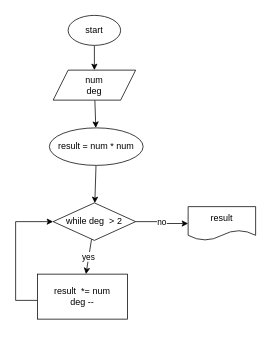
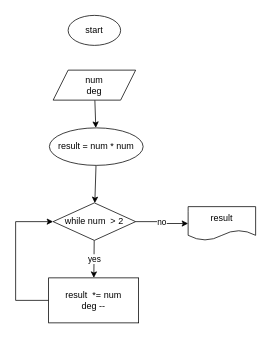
(94, 55) -> none
(94, 222) -> (94, 222)
(82, 297) -> (93, 300)
